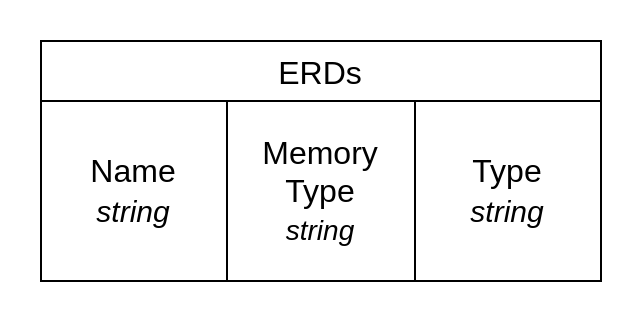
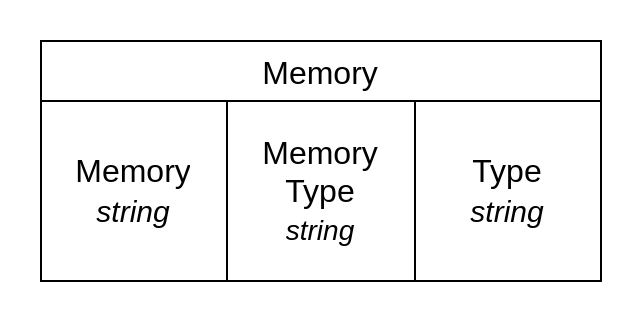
(320, 73) -> (320, 73)
(134, 191) -> (134, 191)
